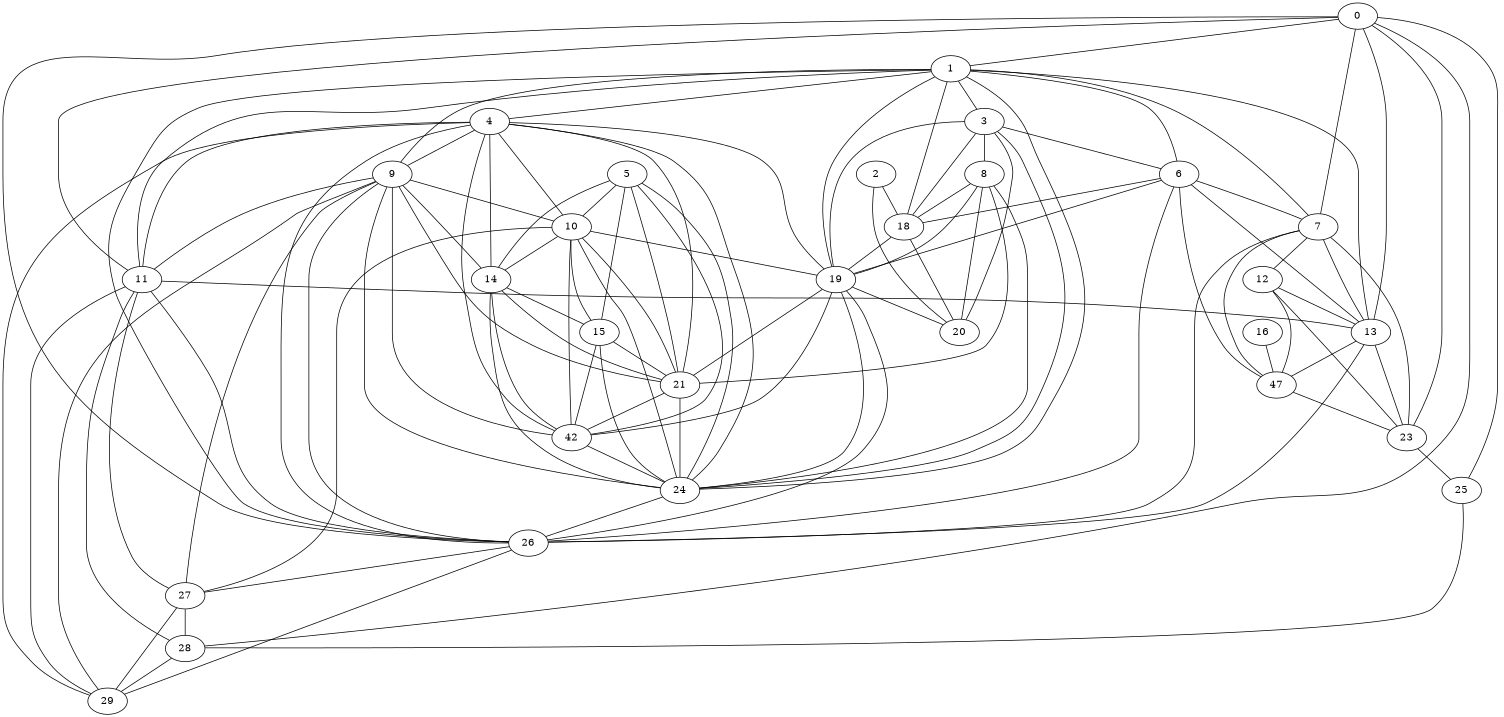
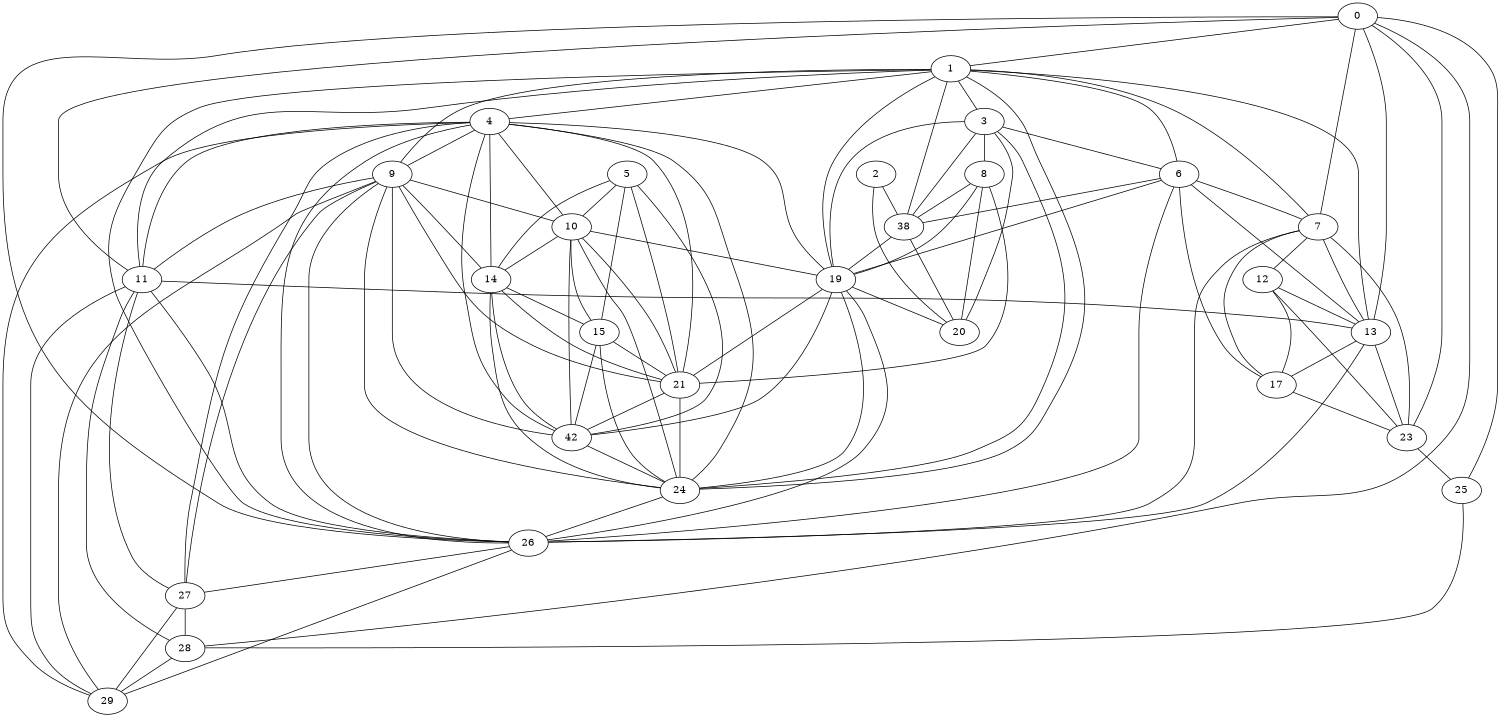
(904, 227) -> (904, 227)
(731, 318) -> none
(1263, 332) -> none
(337, 370) -> (250, 291)
(1277, 385) -> (1277, 385)
(976, 434) -> none
